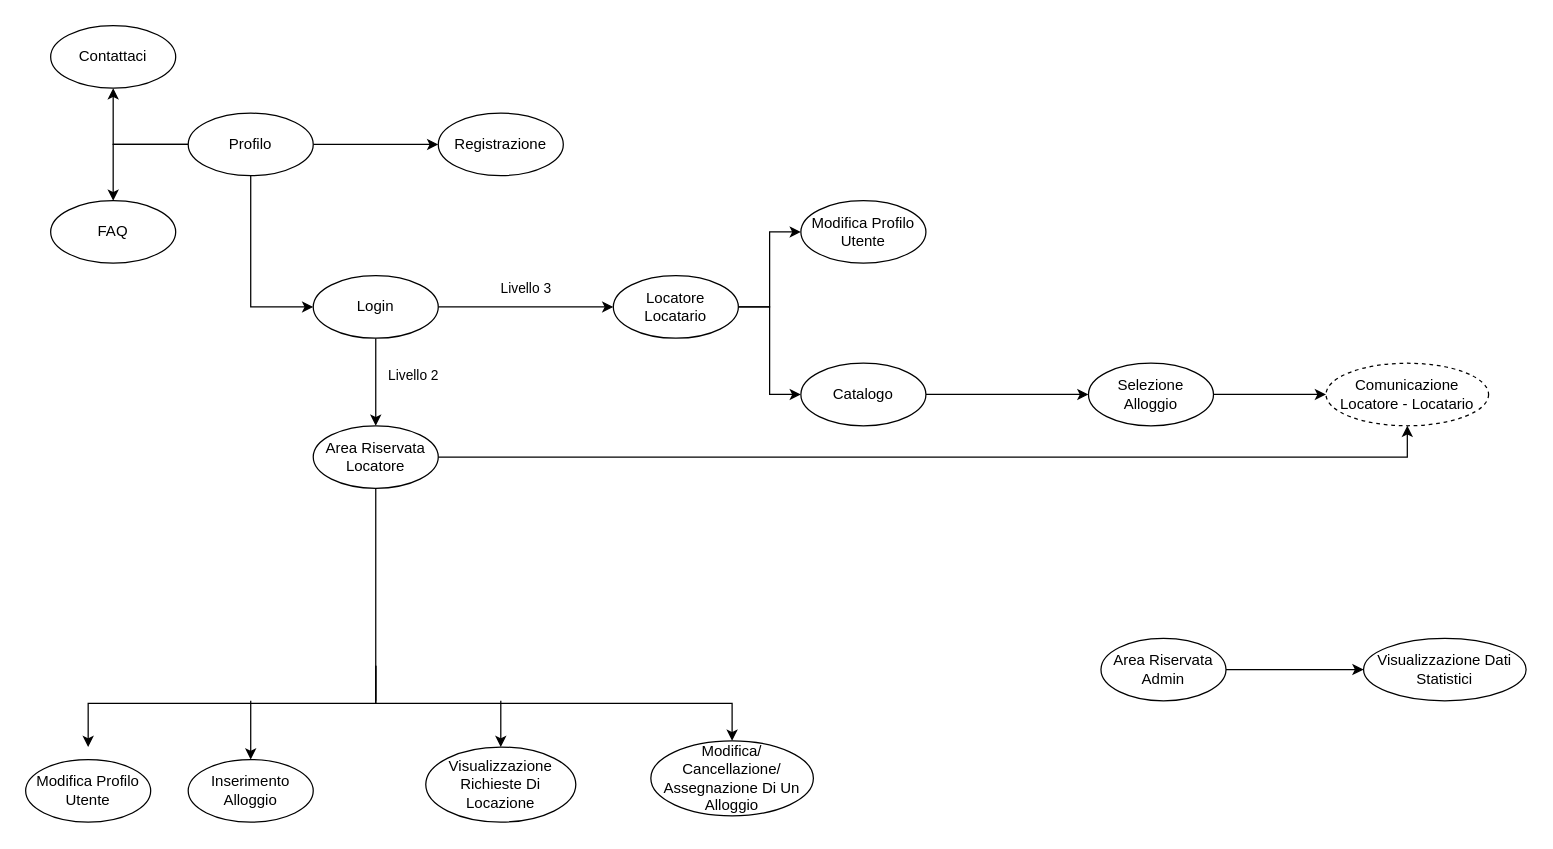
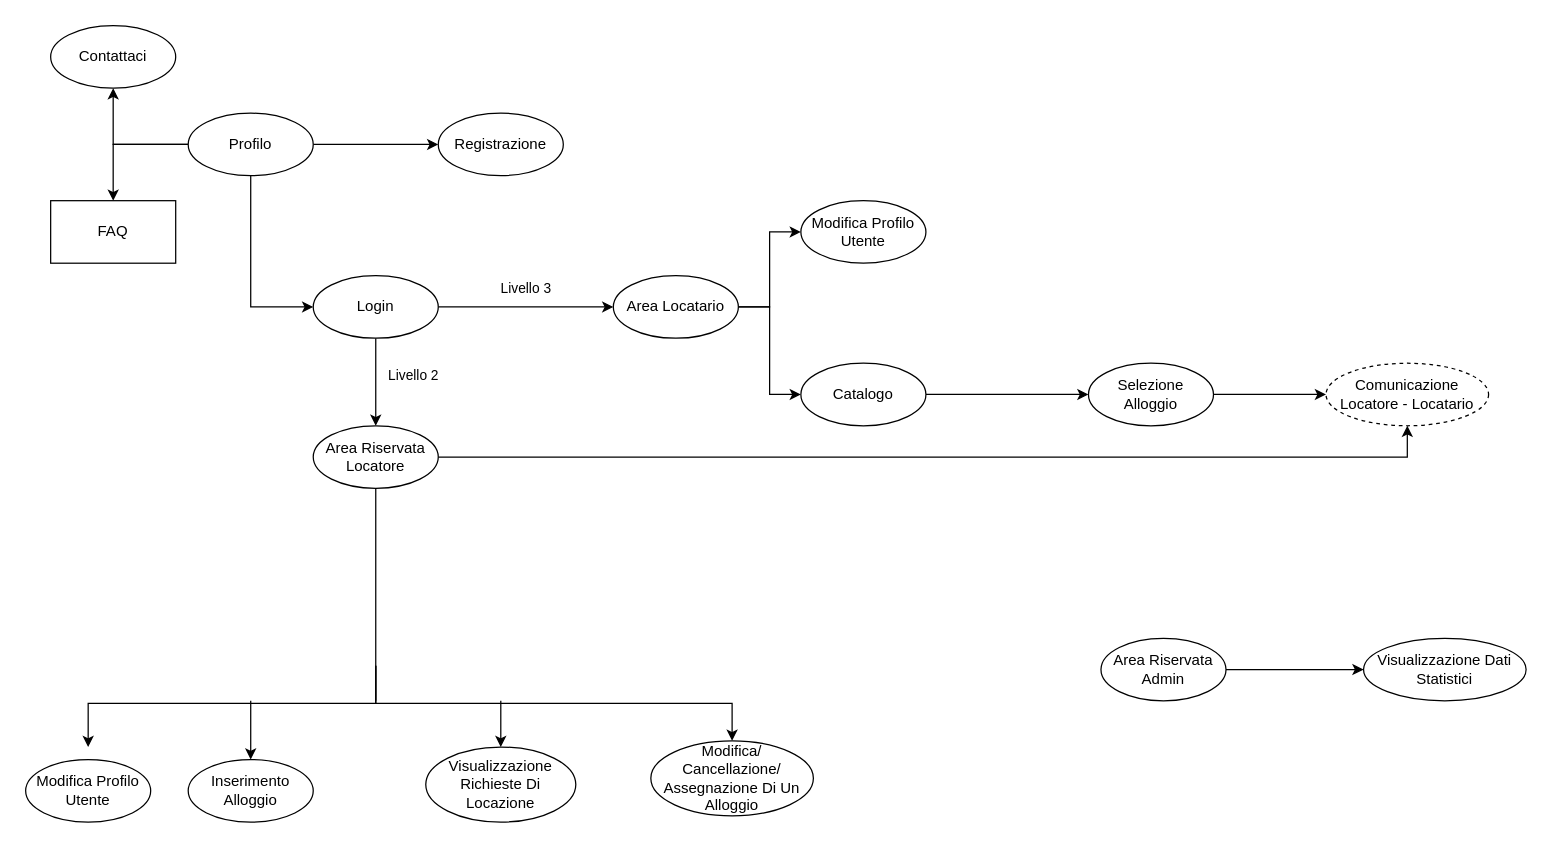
(113, 232) -> (113, 232)
(676, 307) -> (676, 307)
